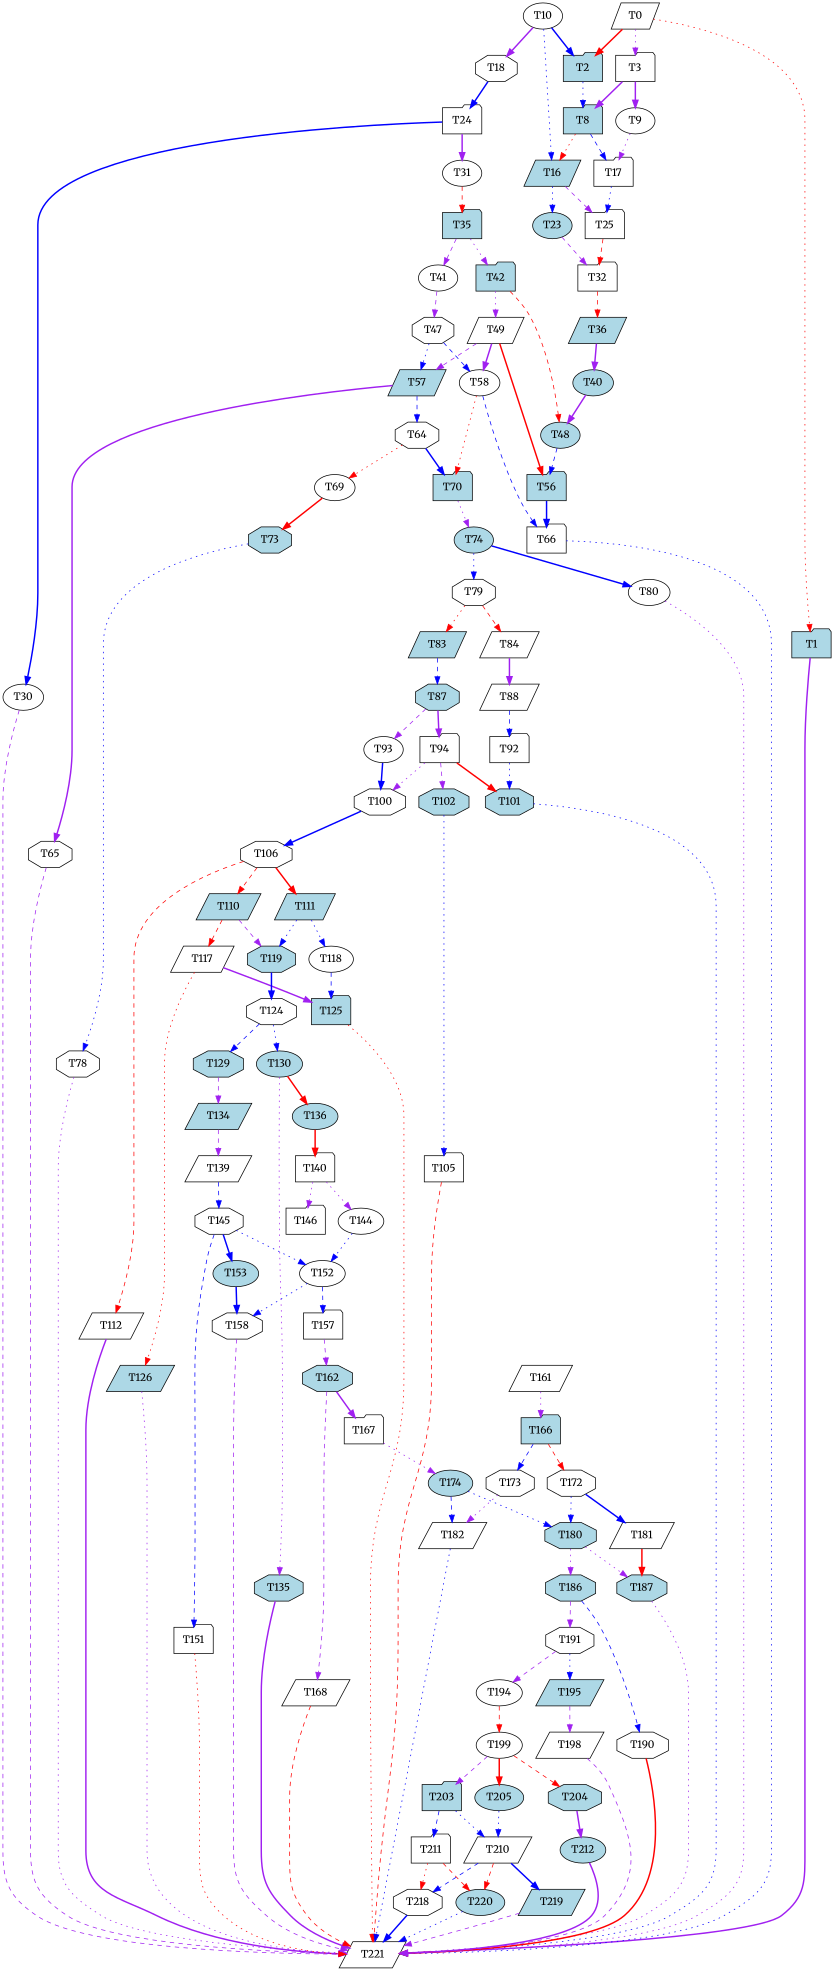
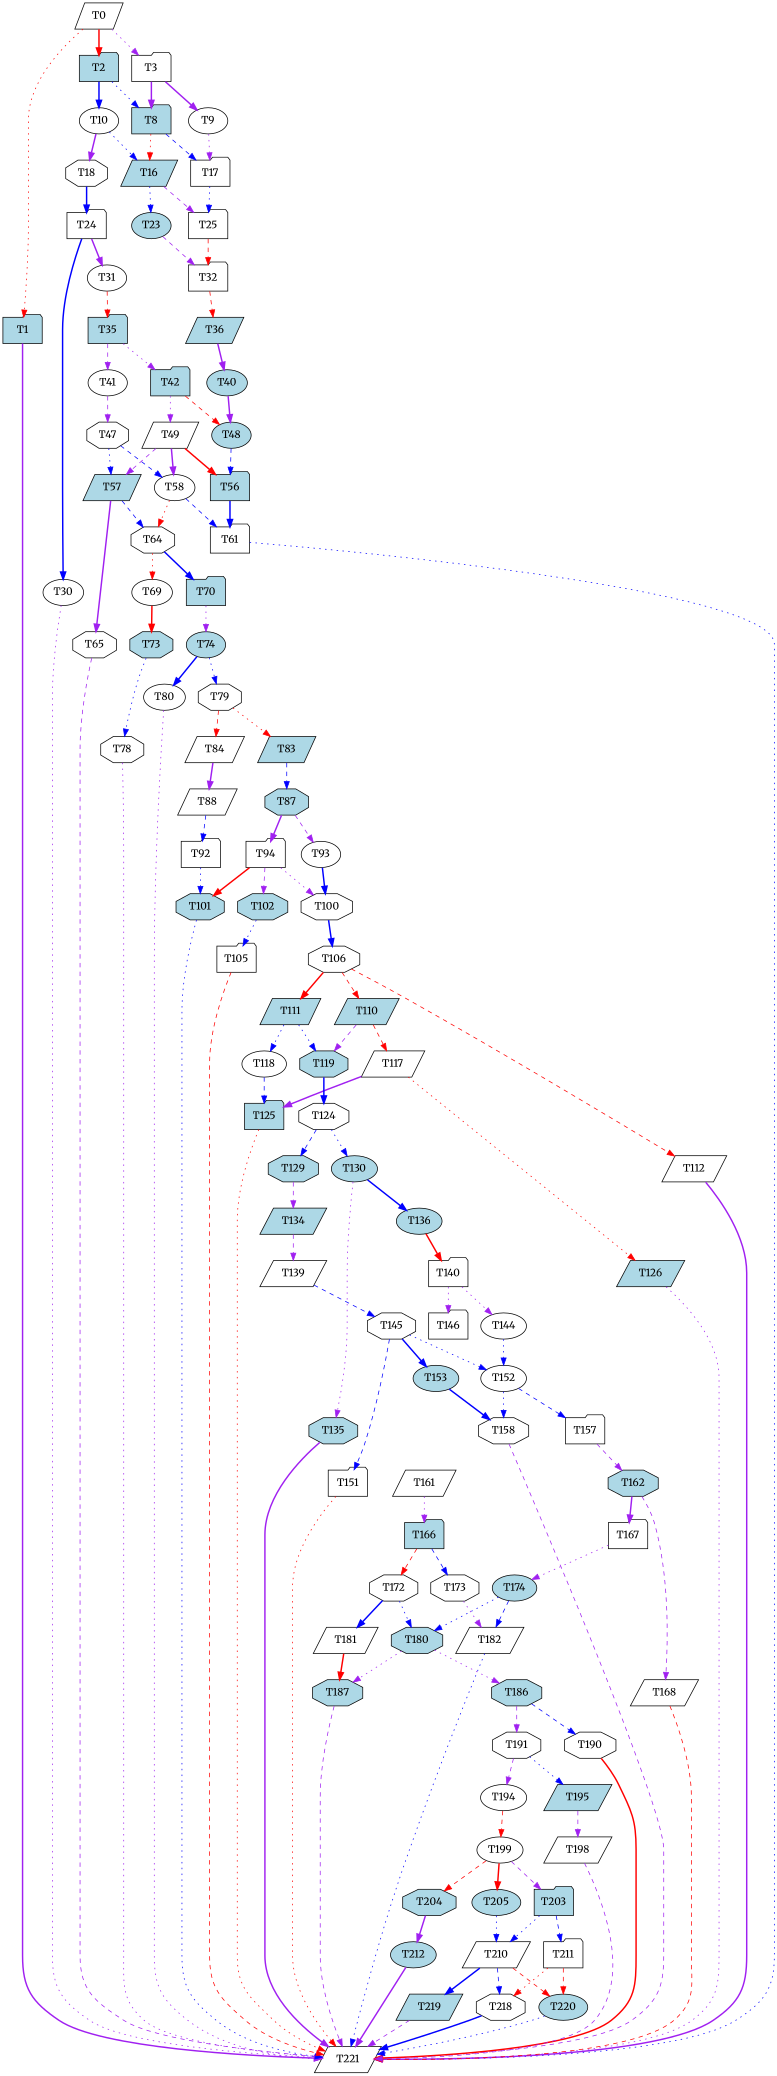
(560, 39) -> (99, 91)
(467, 431) -> (165, 510)
(547, 540) -> (230, 540)
(295, 1087) -> (384, 1193)
(3, 1472) -> (52, 1435)
(682, 1883) -> (320, 1874)
